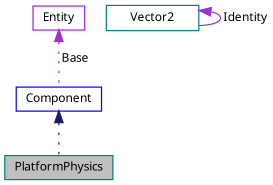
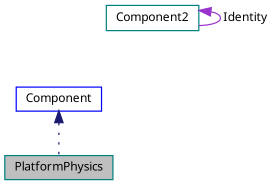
(59, 18) -> none
(153, 18) -> (153, 18)
